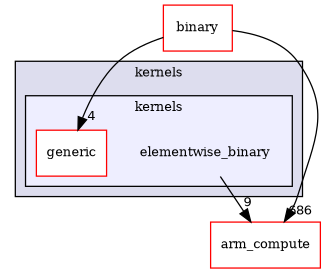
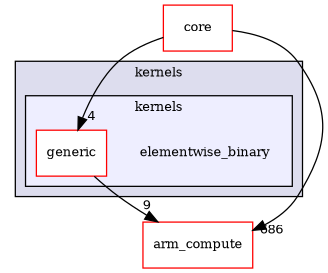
(198, 28) -> (198, 28)
(232, 194) -> (130, 205)
